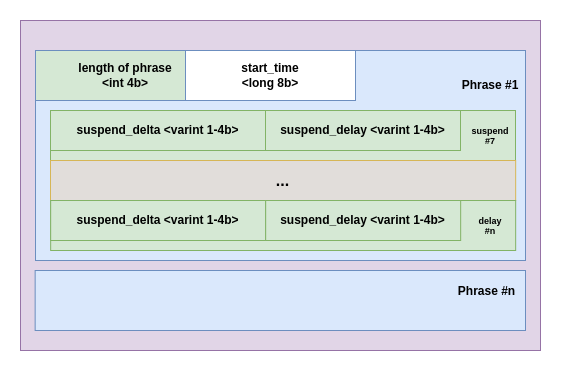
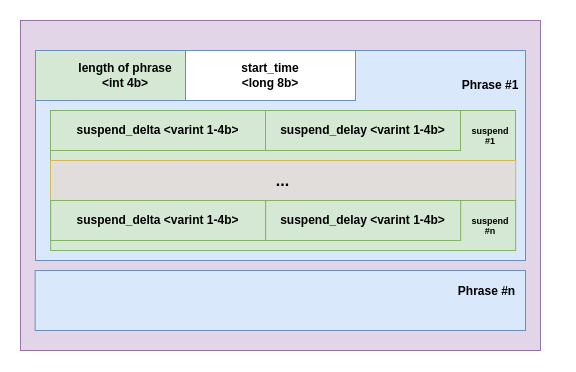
(491, 136) -> (491, 136)
(491, 226) -> (491, 226)
